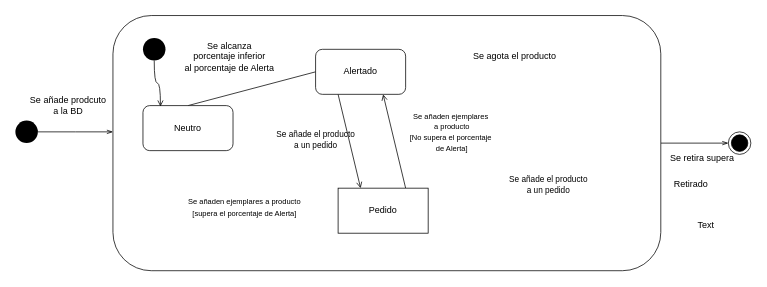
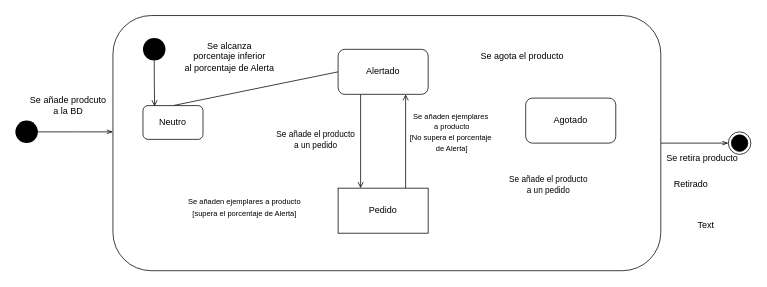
(514, 57) -> (522, 57)
(360, 72) -> (383, 72)
none -> (570, 120)
(188, 128) -> (173, 122)
(702, 158) -> (702, 158)
